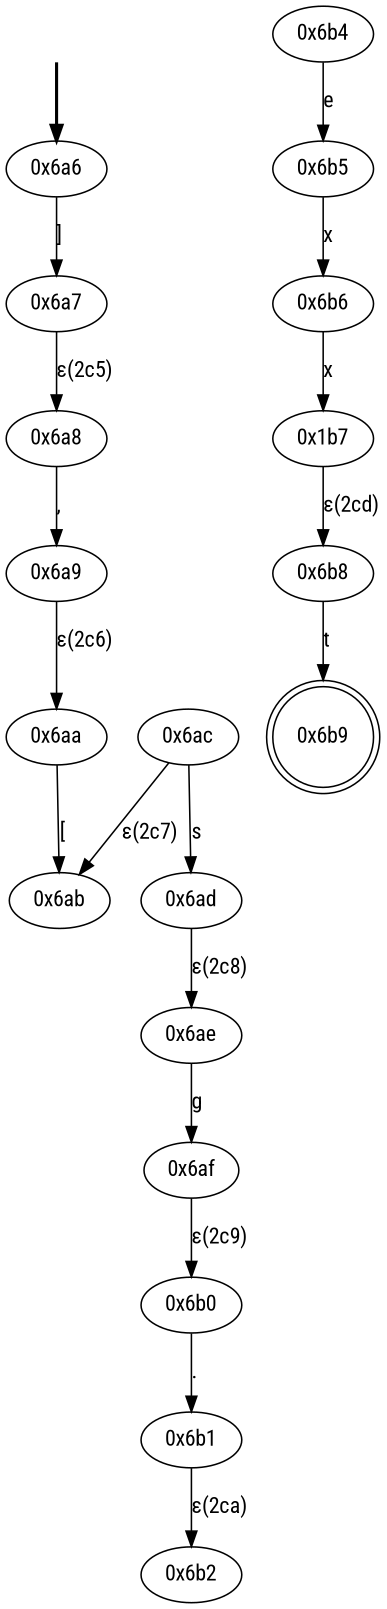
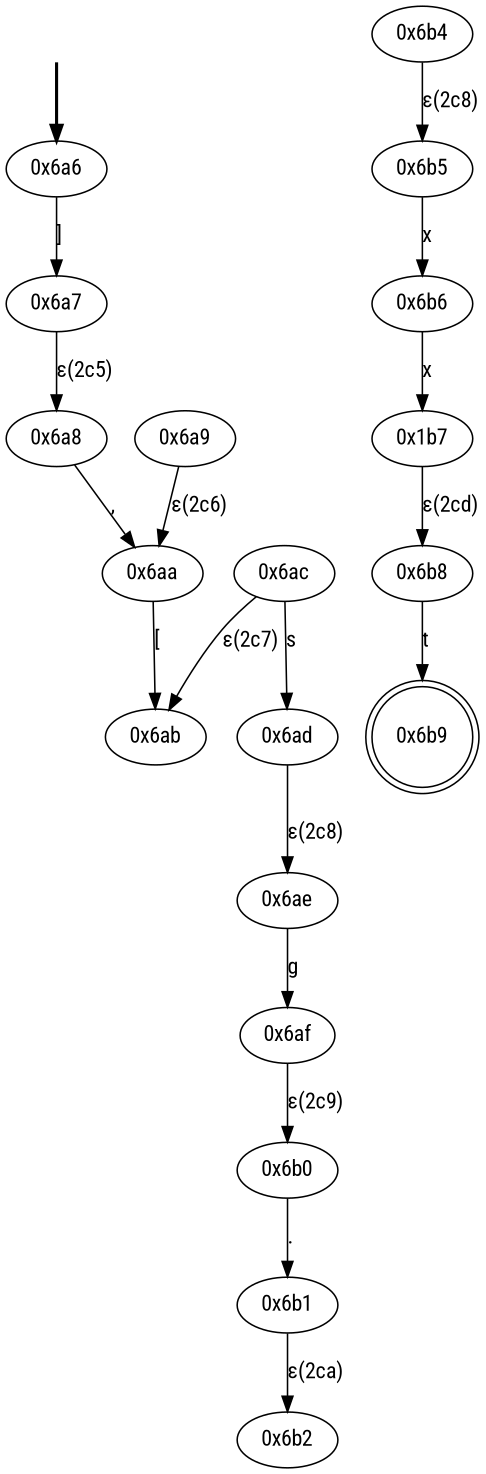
(329, 102) -> (451, 102)
(57, 498) -> (100, 500)
